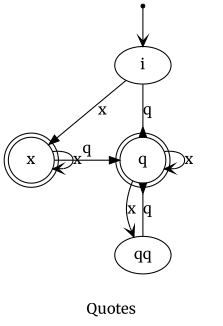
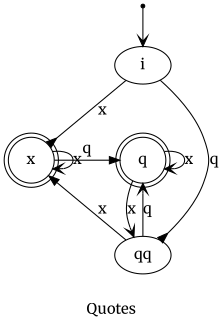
(143, 105) -> (208, 155)
(91, 109) -> (91, 109)
none -> (91, 211)
(143, 215) -> (143, 215)
